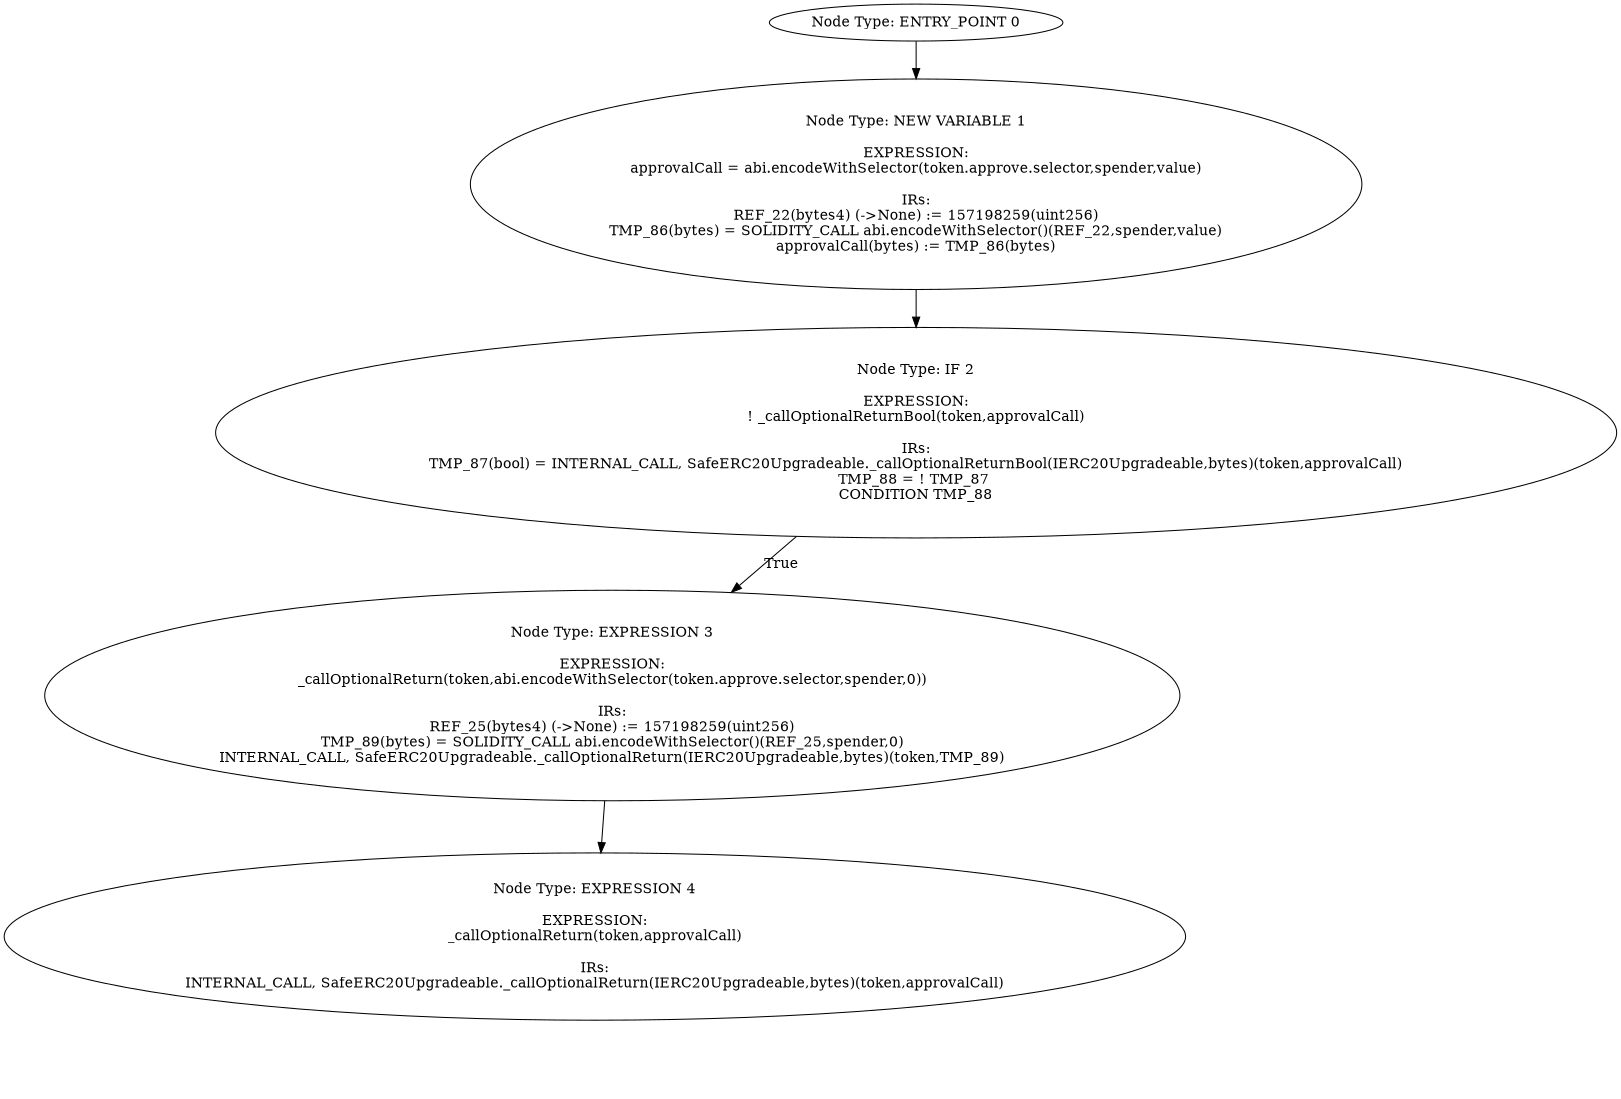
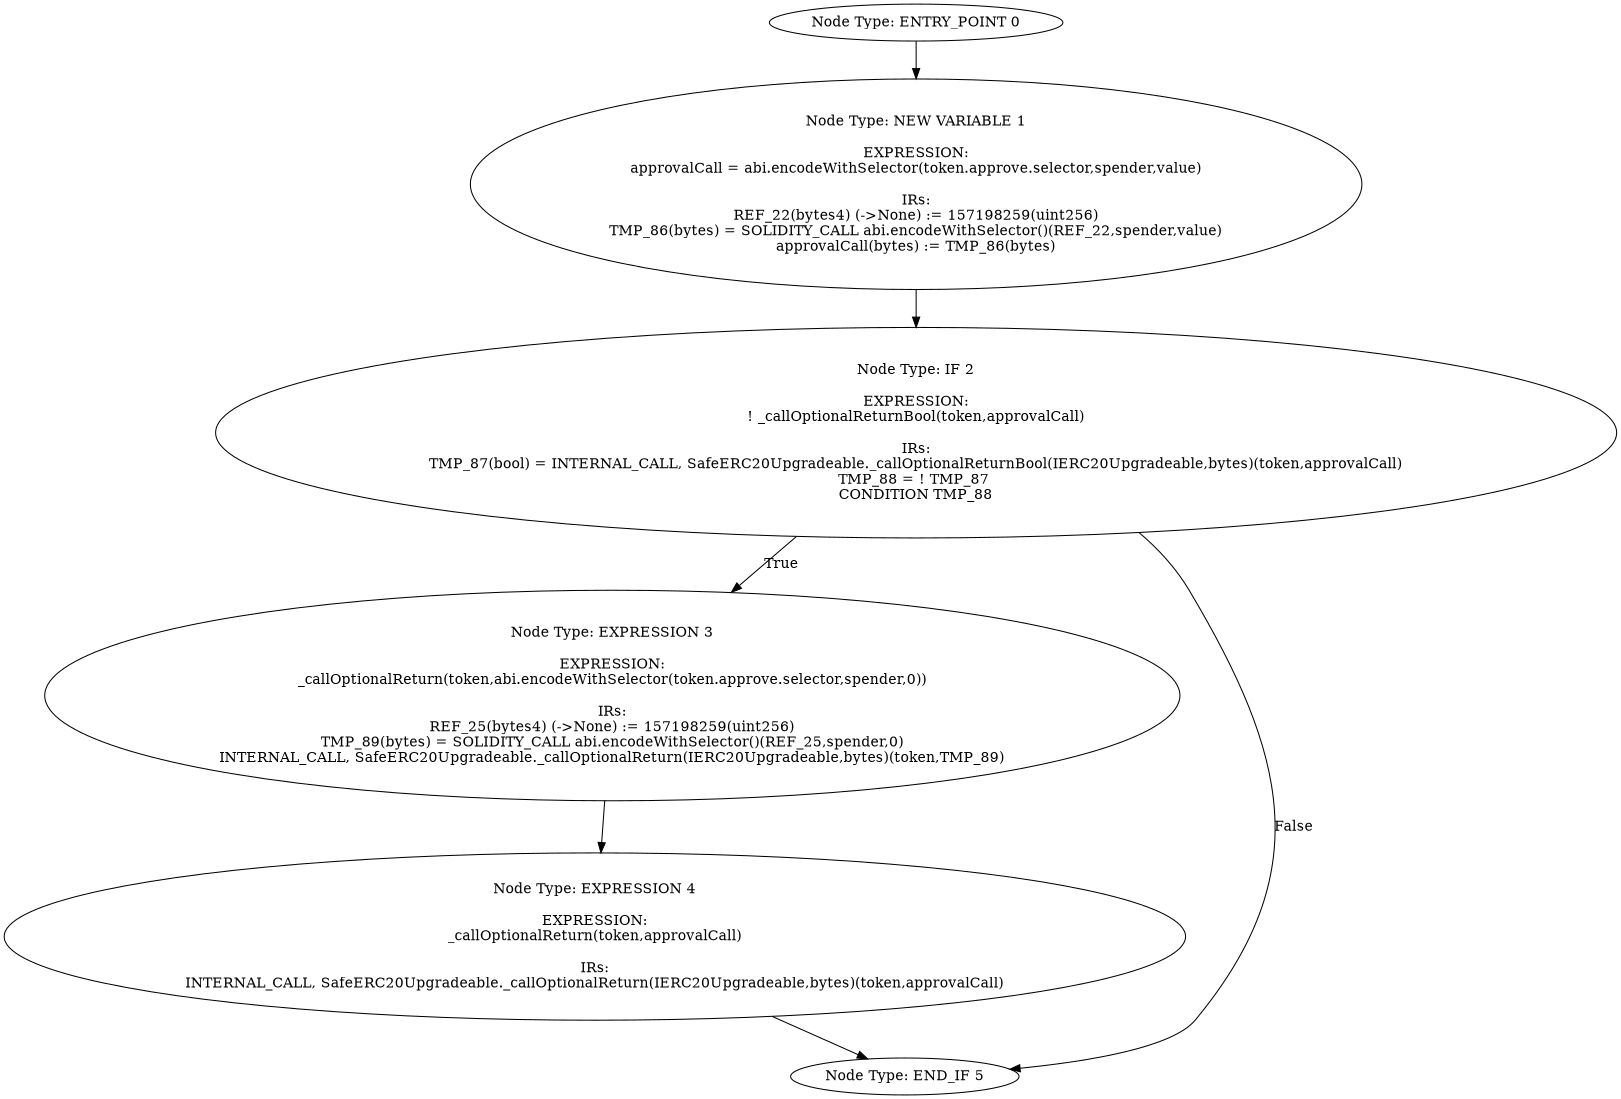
none -> (905, 1076)
